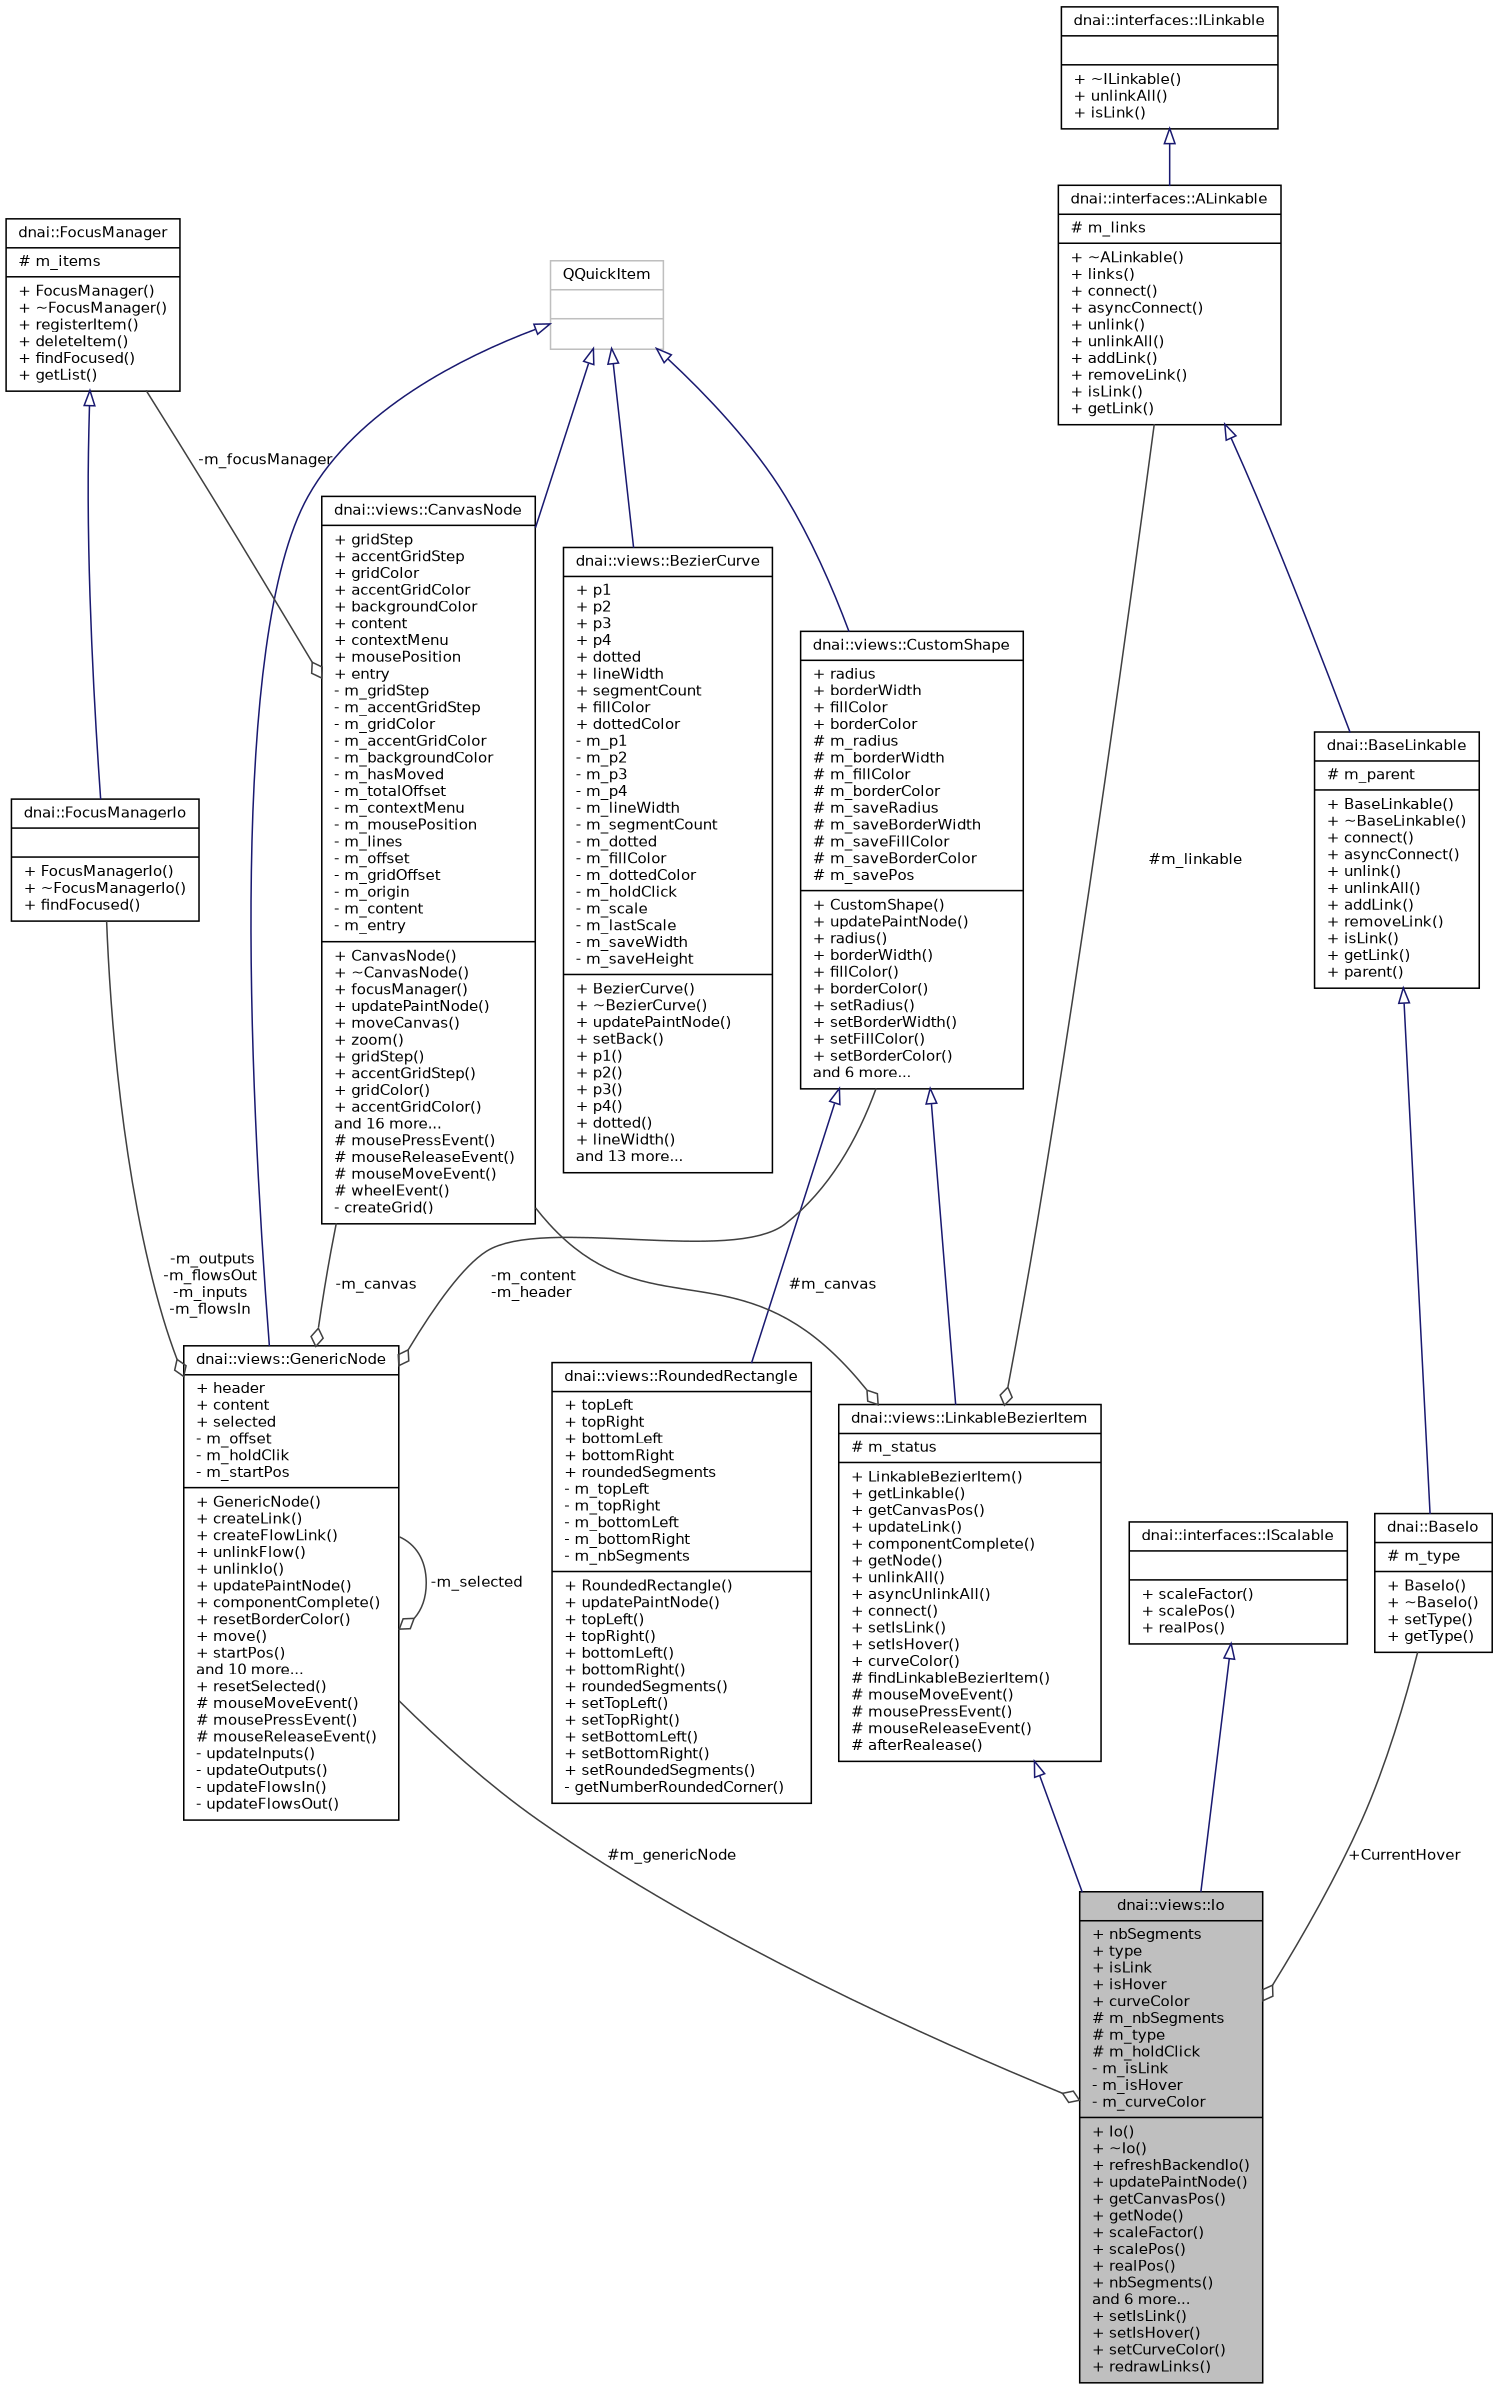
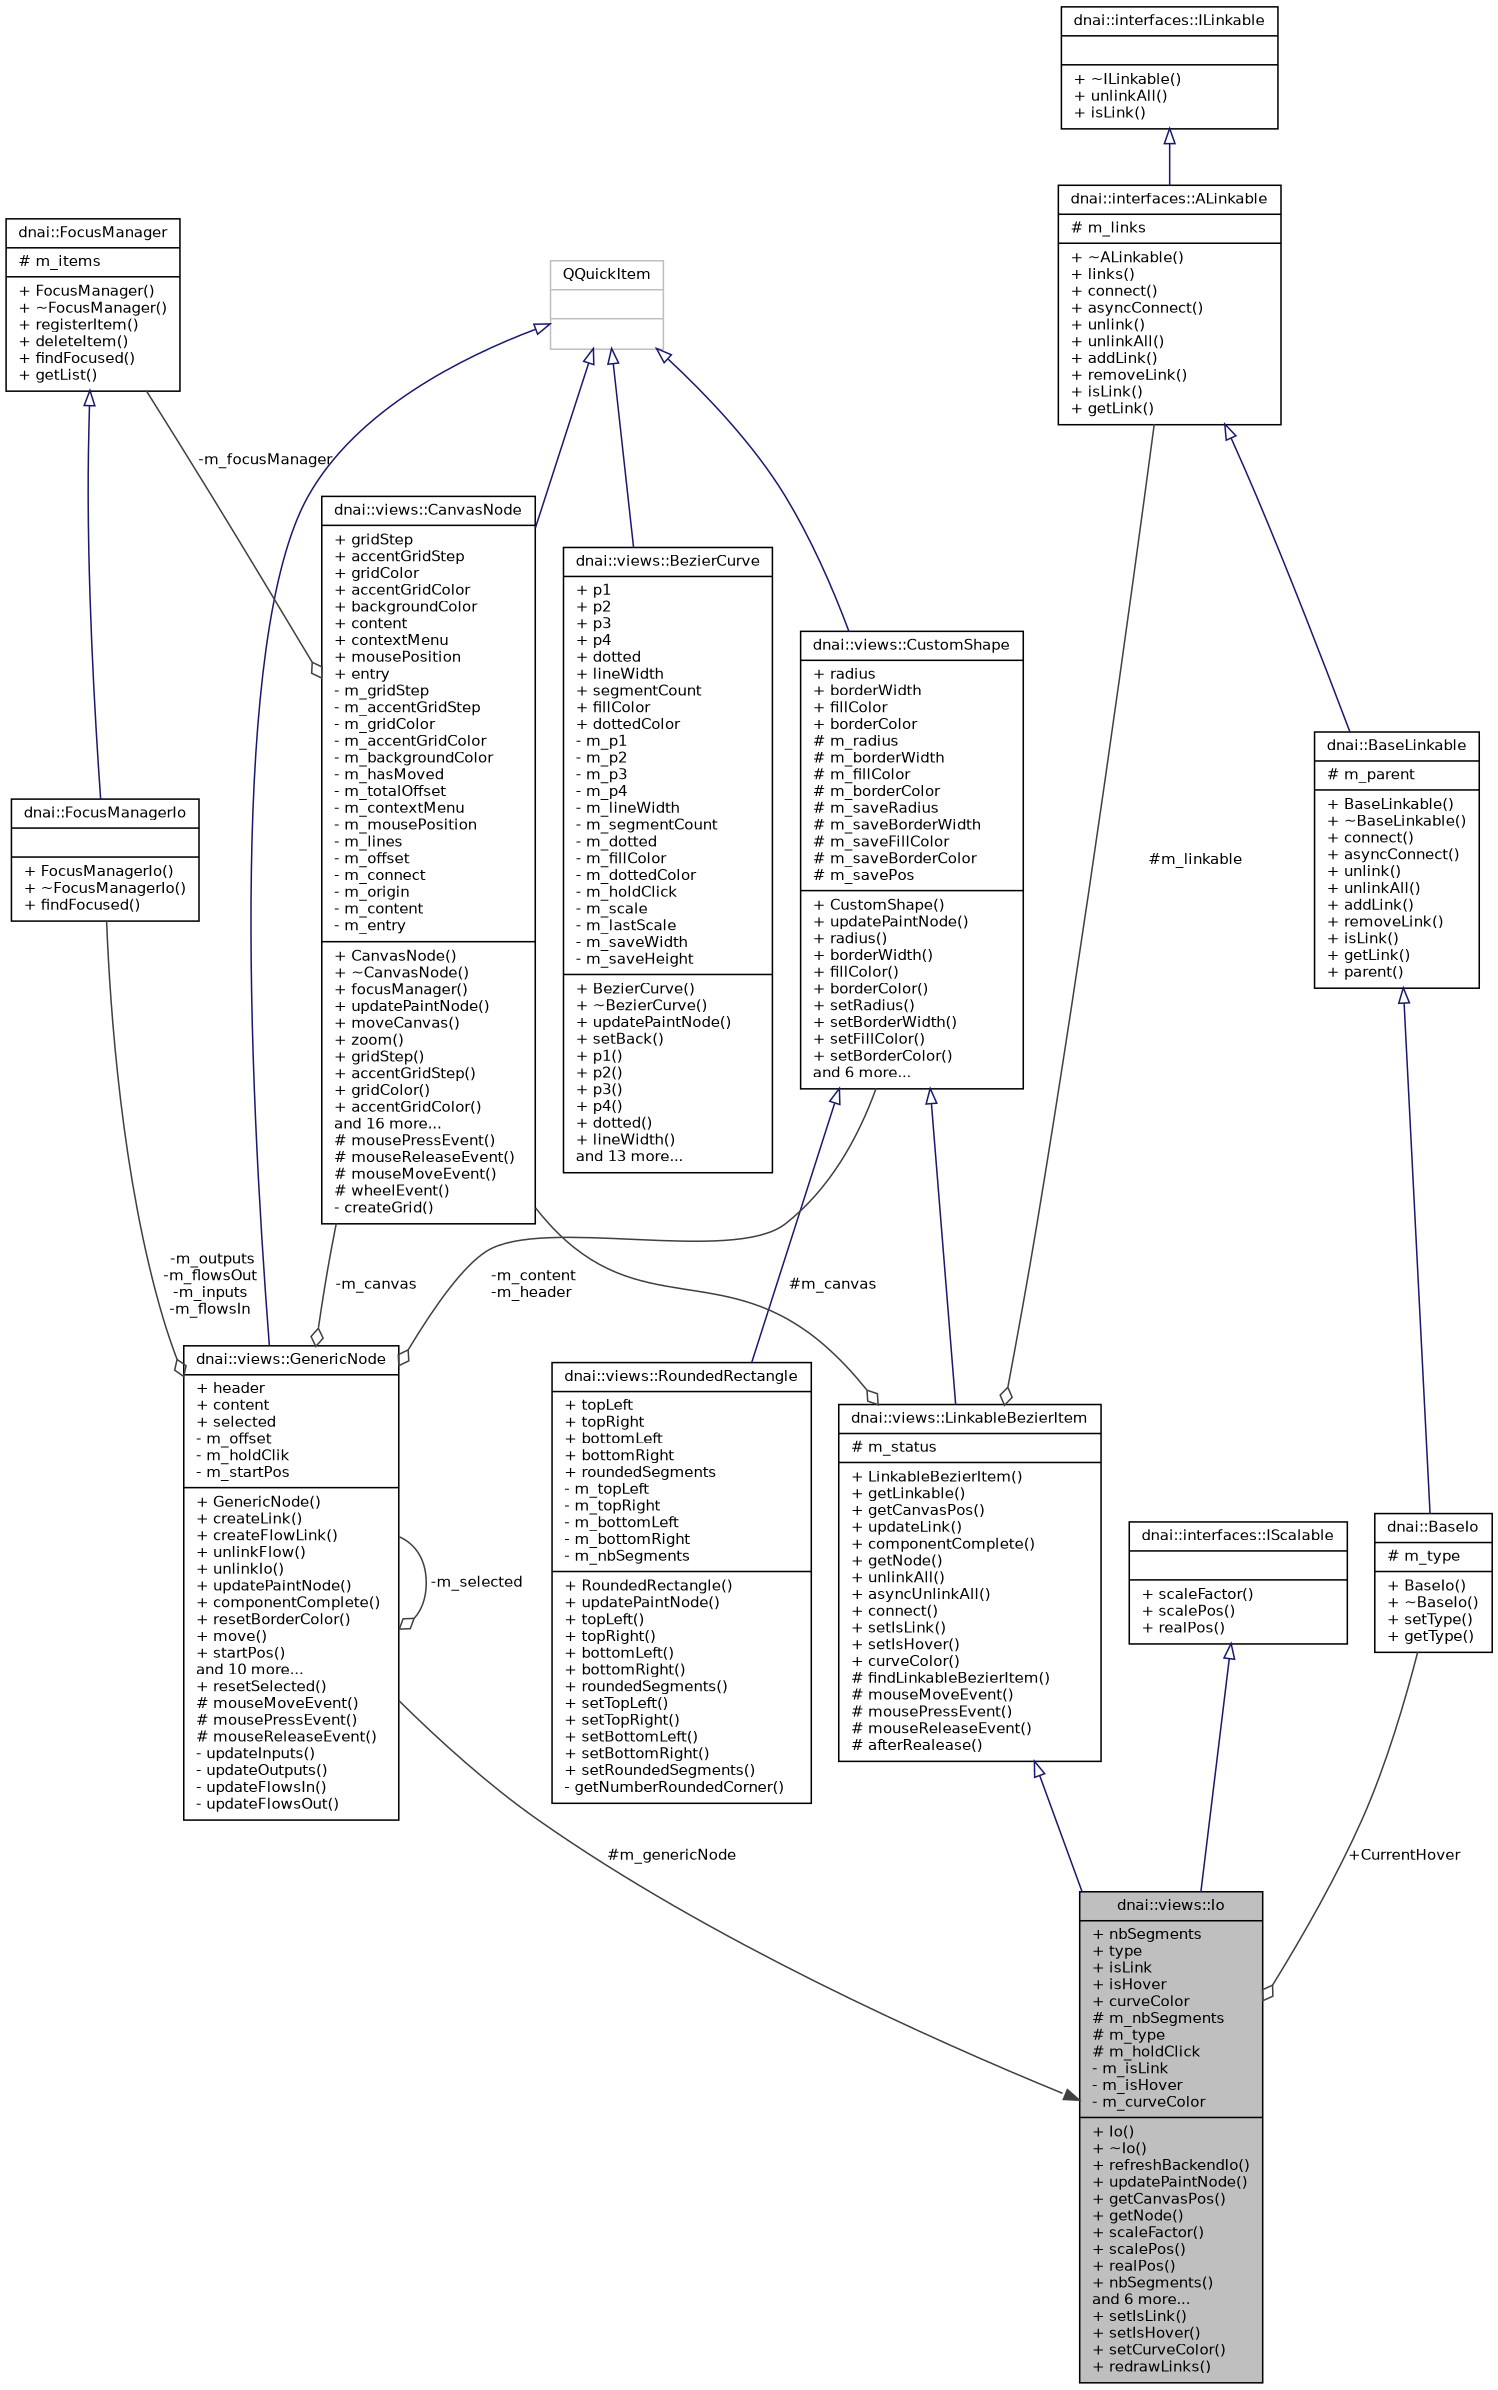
(387, 875) -> (380, 875)
(712, 1927) -> (712, 1927)
